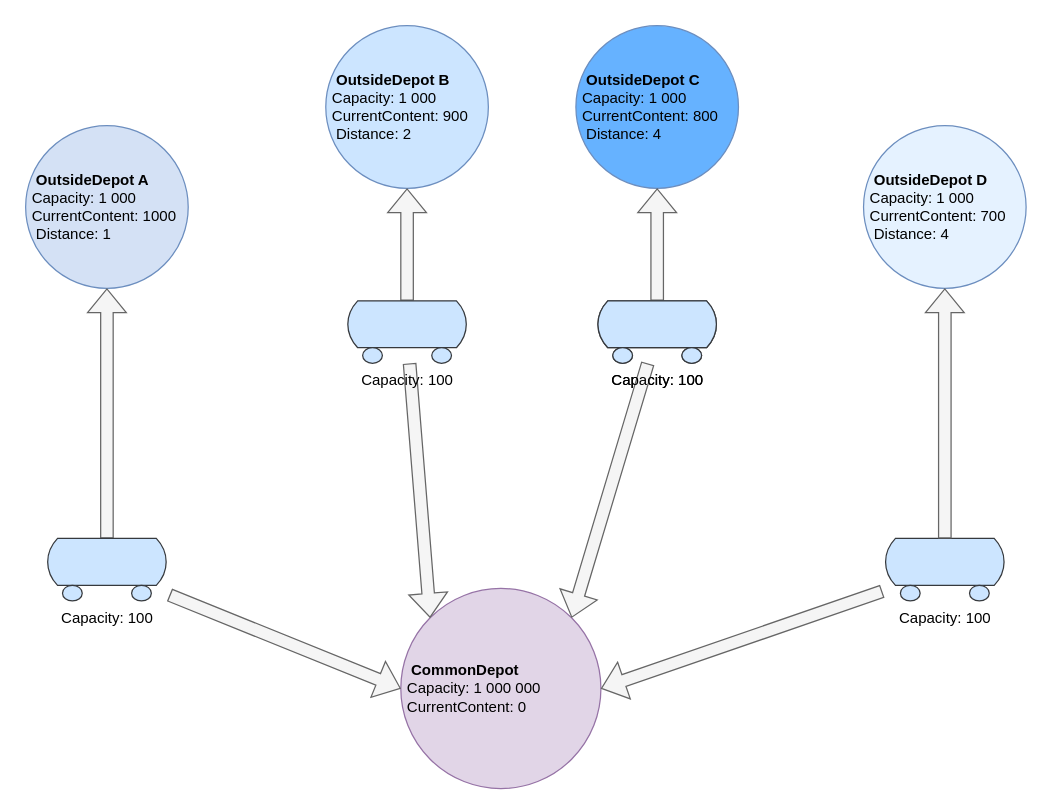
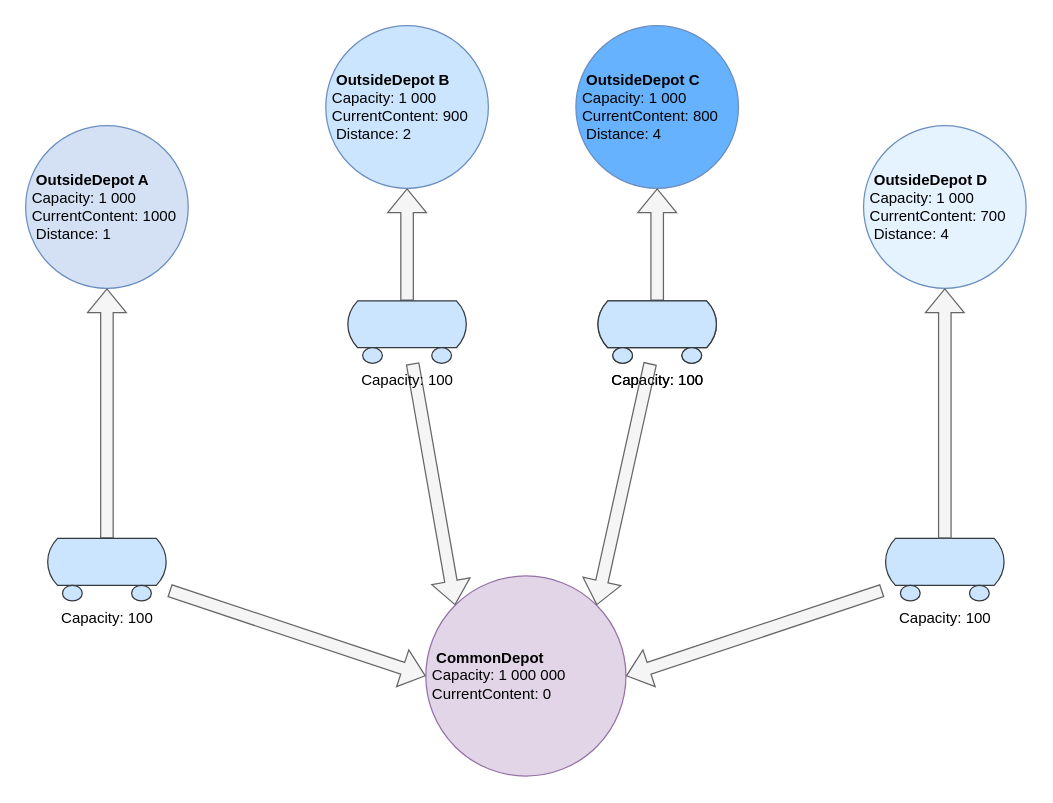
(501, 688) -> (526, 676)
